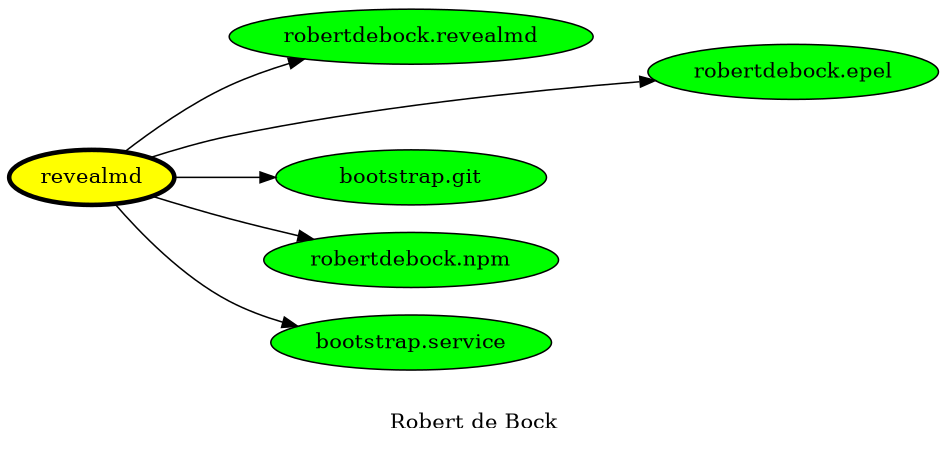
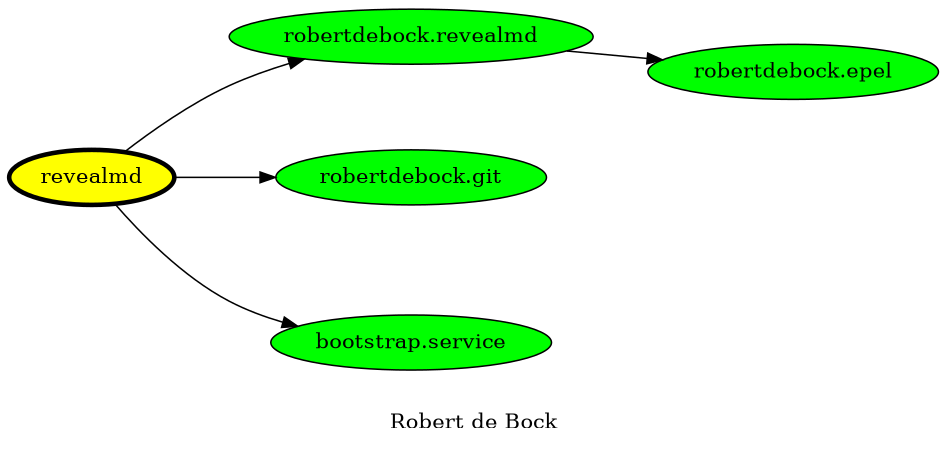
(393, 108) -> (607, 55)
(411, 177) -> (411, 177)
(411, 260) -> none
